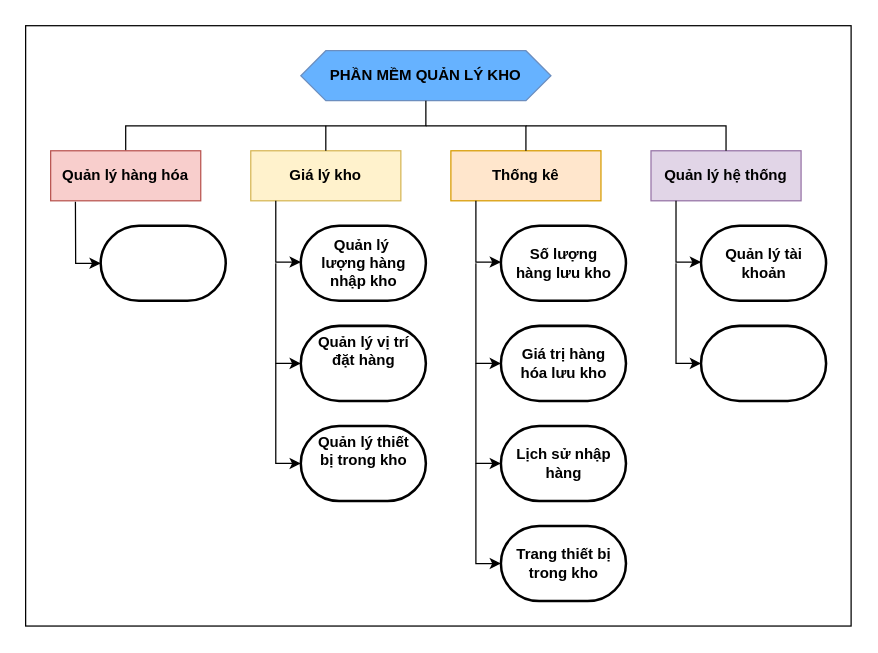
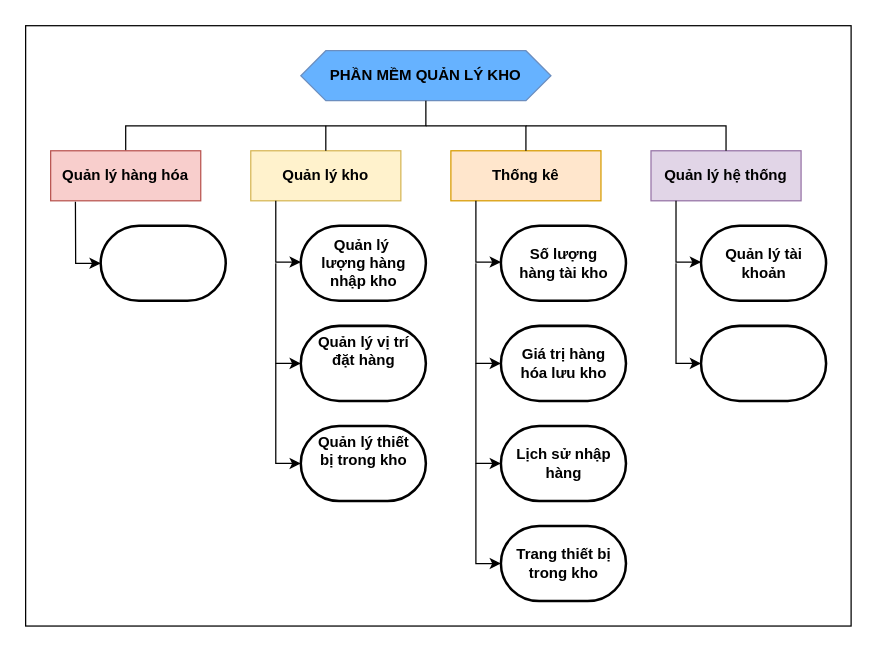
(326, 176) -> (326, 176)
(564, 263) -> (564, 263)
